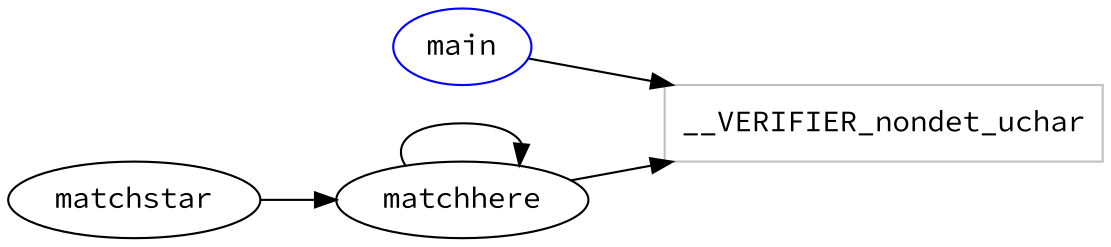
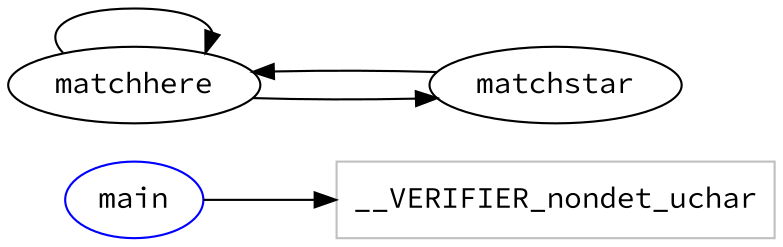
(611, 173) -> (334, 99)
